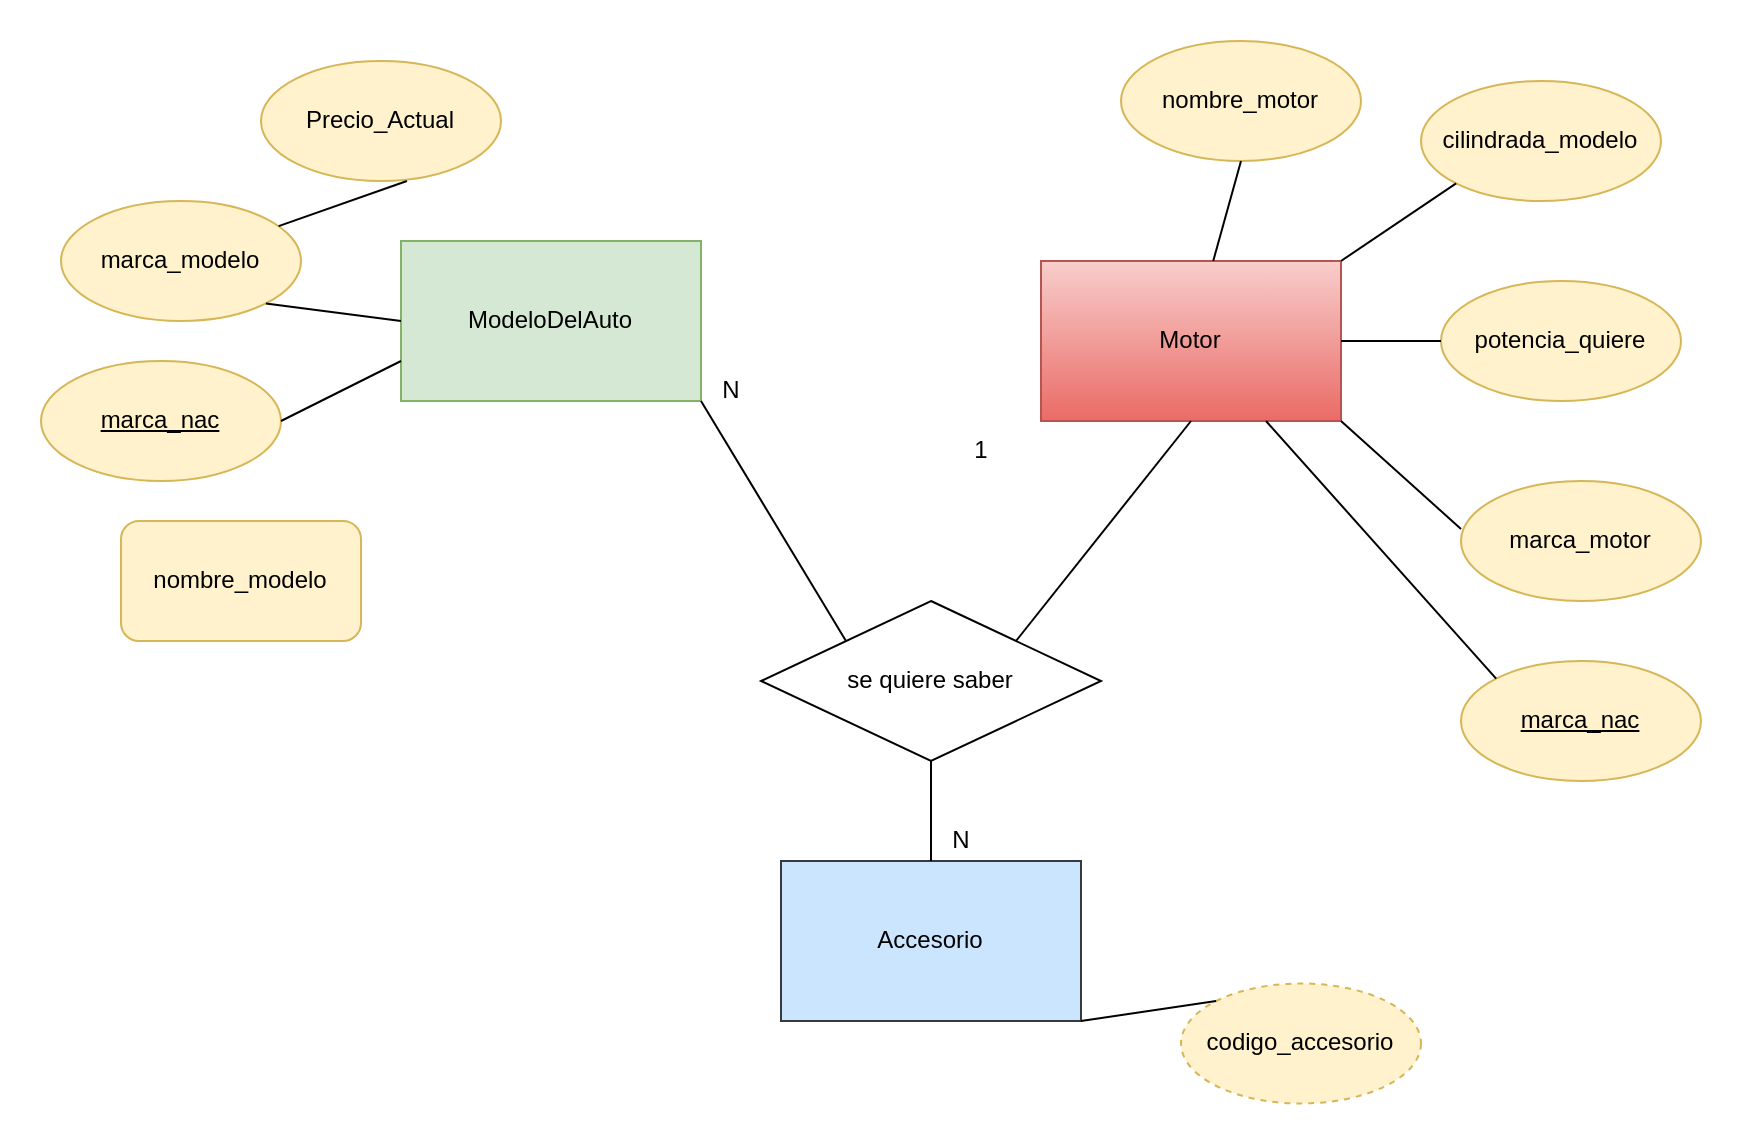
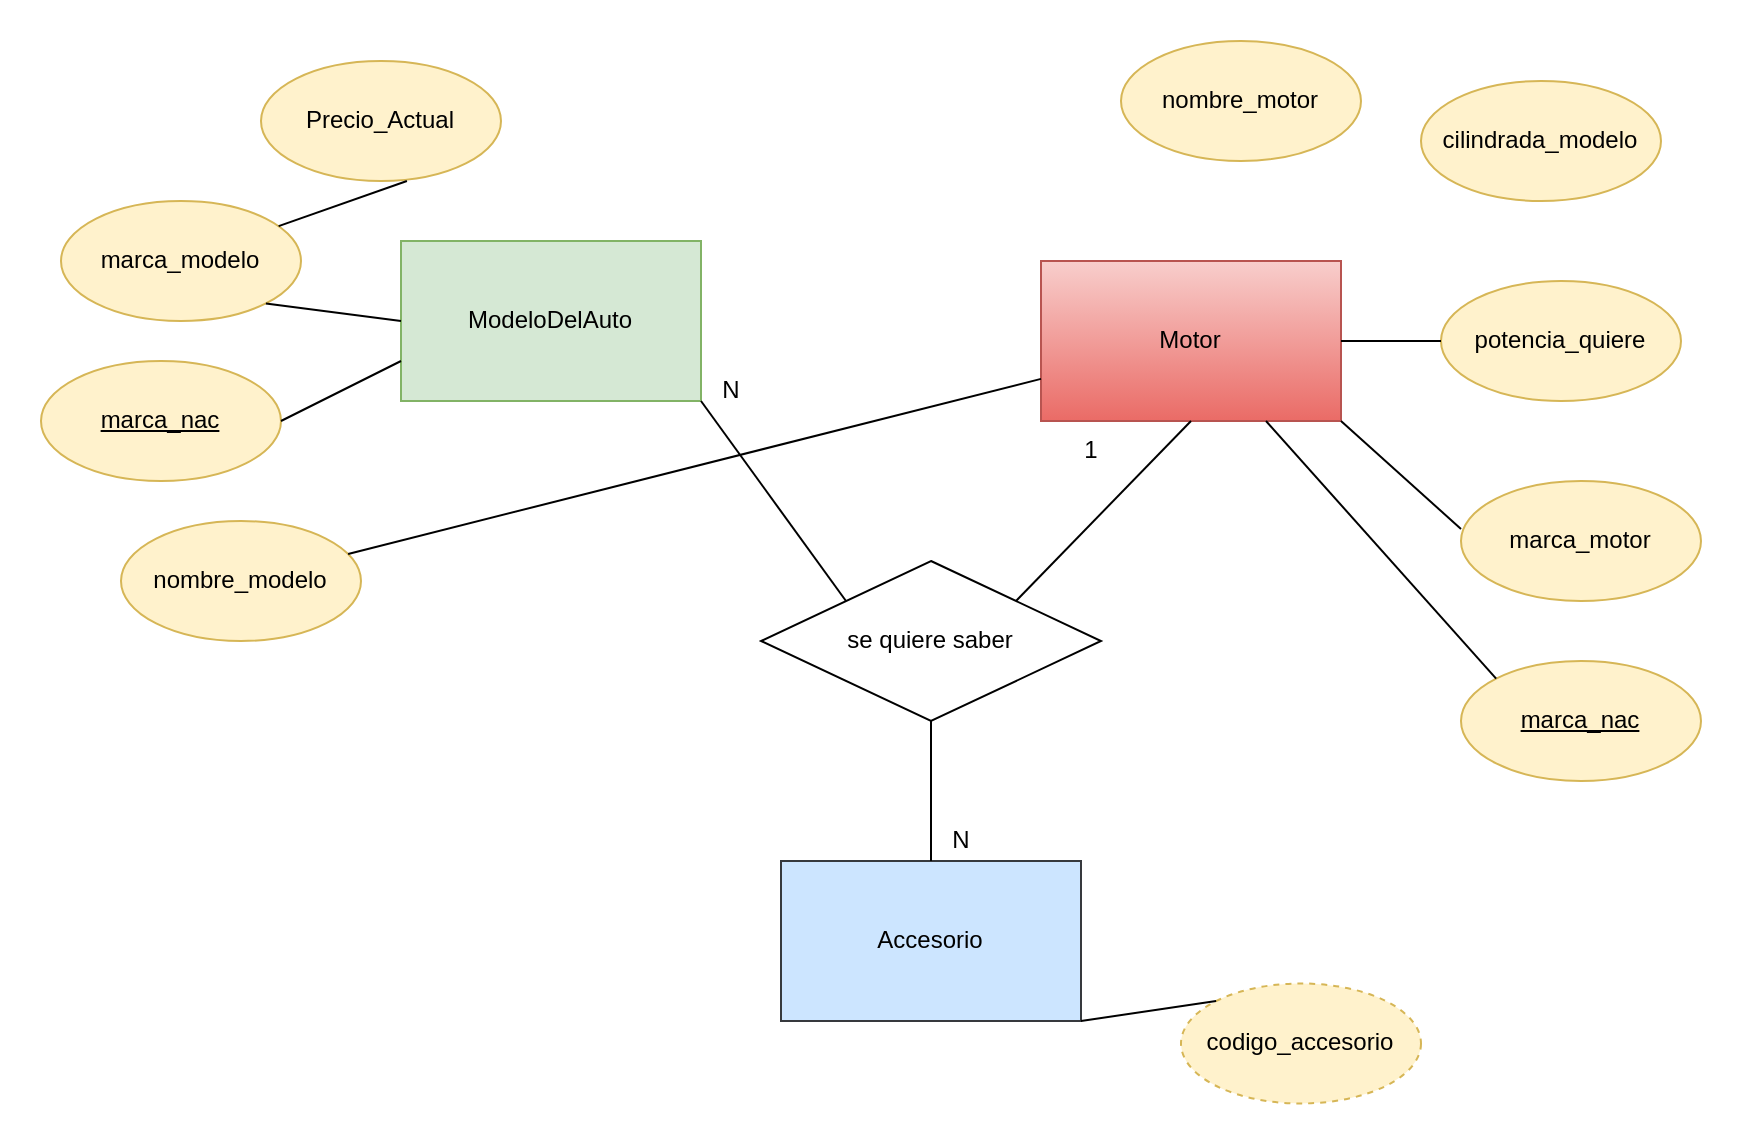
(1227, 211) -> (540, 505)
(1399, 222) -> none
(981, 451) -> (1091, 451)
(241, 581) -> (241, 581)
(931, 681) -> (931, 641)
